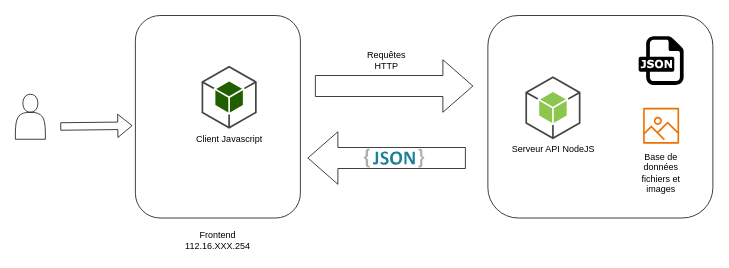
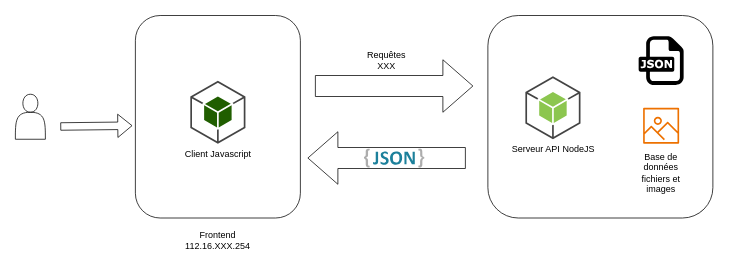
(387, 60) -> (387, 60)
(229, 97) -> (218, 112)
